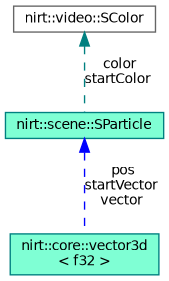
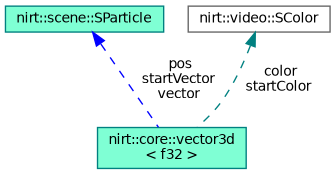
(85, 79) -> (229, 90)
